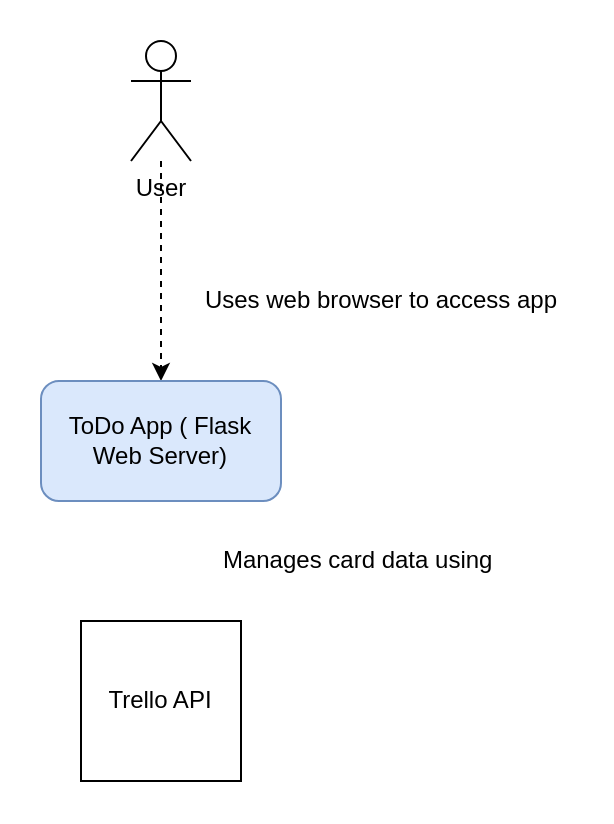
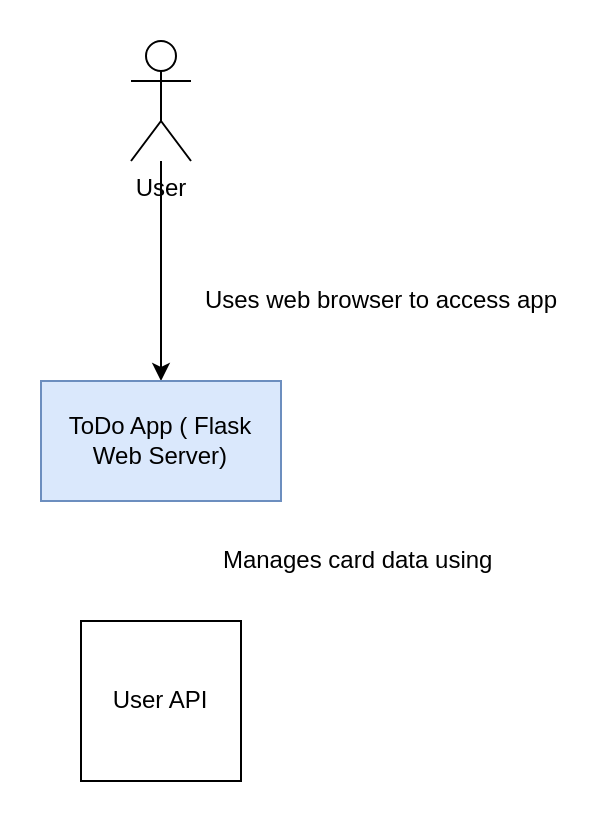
(161, 265) -> (161, 265)
(161, 441) -> (161, 441)
(161, 701) -> (161, 701)
